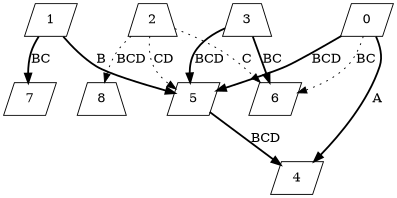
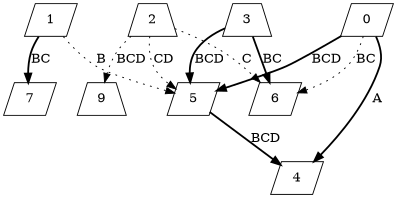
(115, 75) -> (115, 75)
(102, 99) -> (102, 99)
